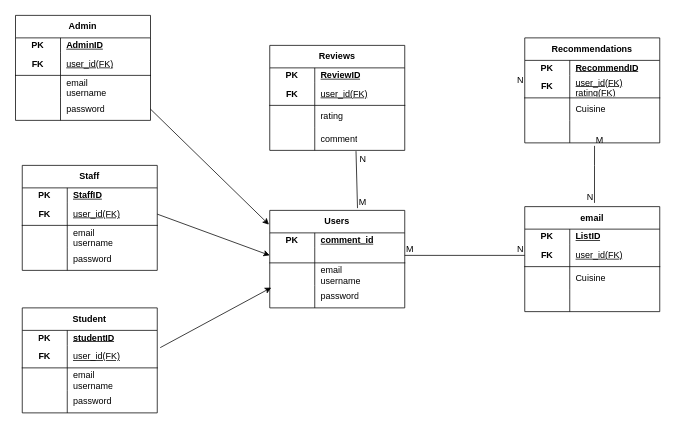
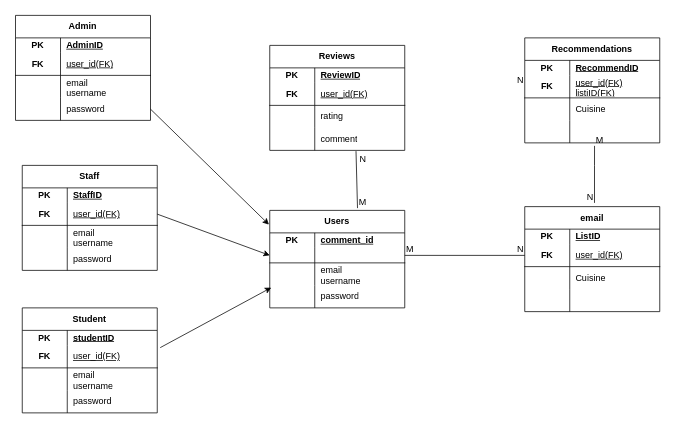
(602, 87) -> (602, 87)
